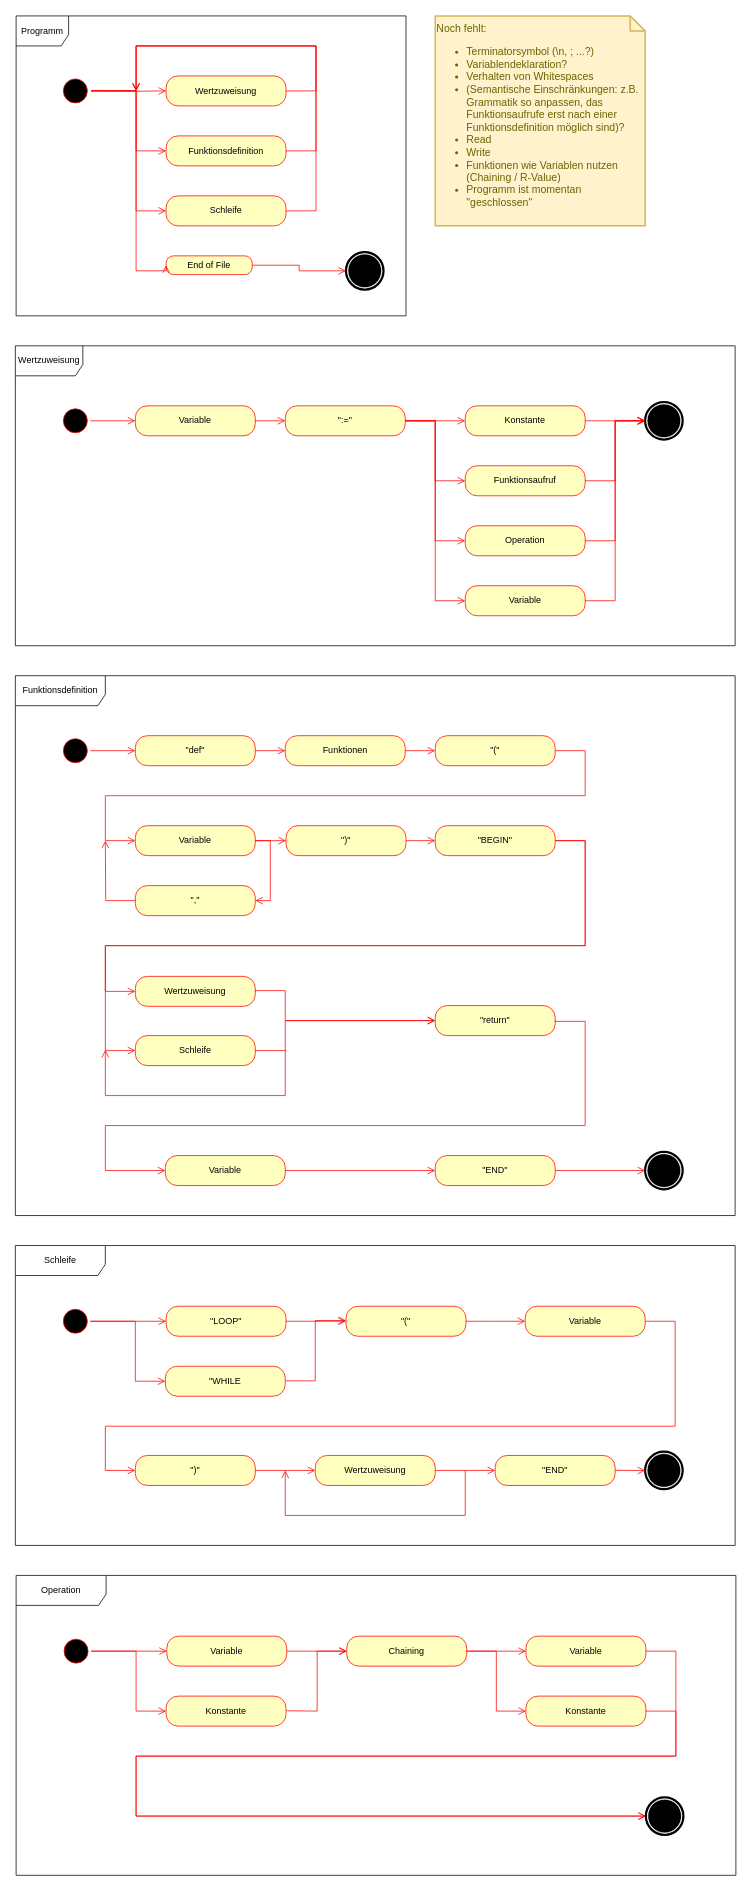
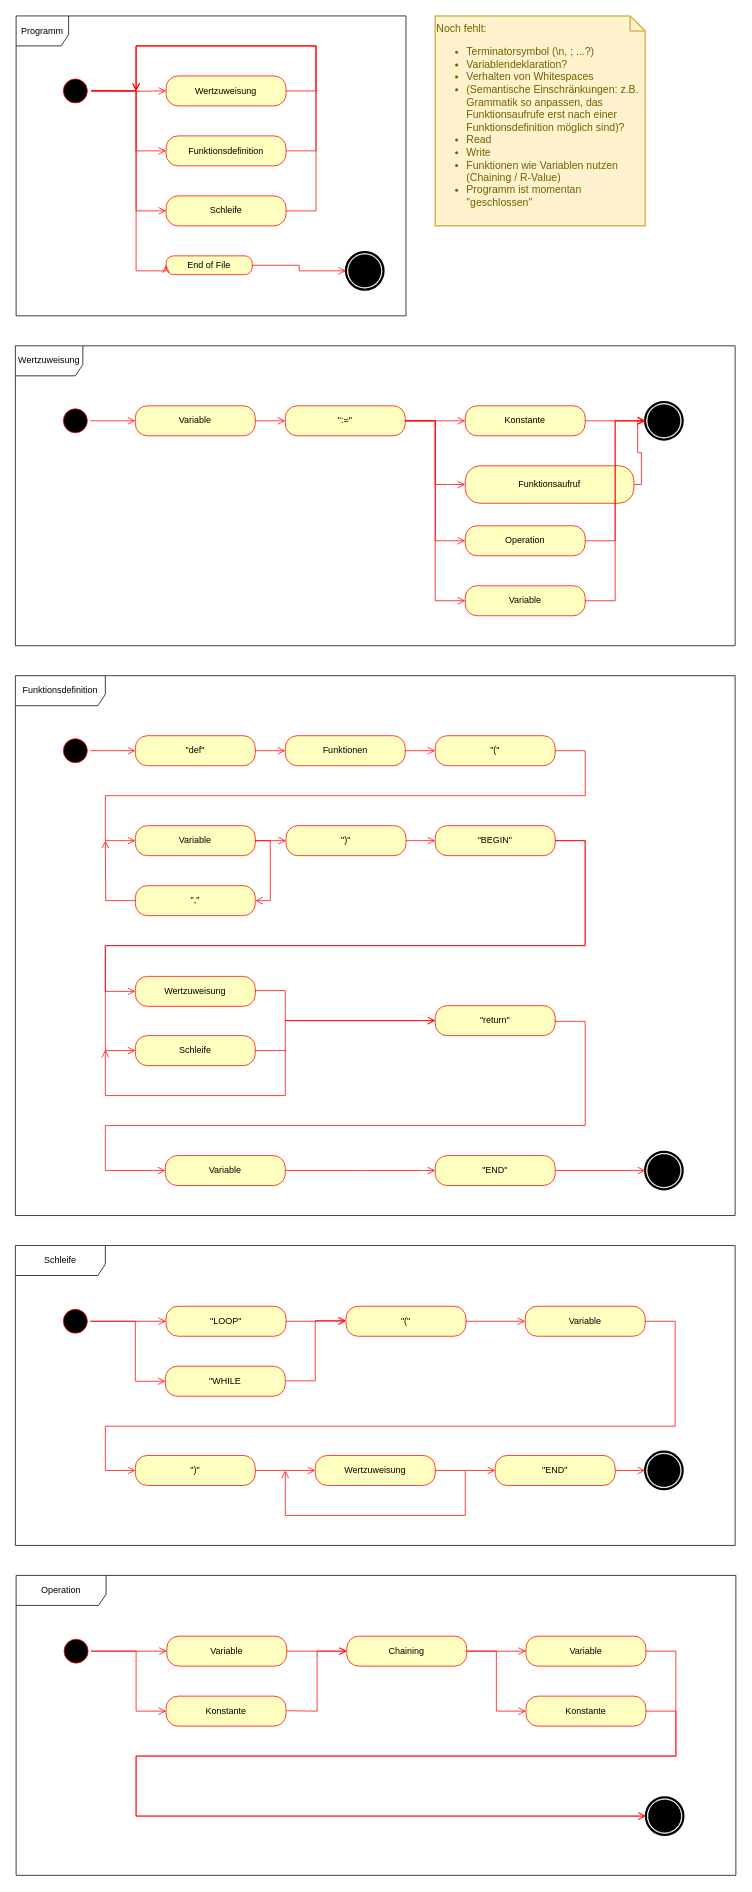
(525, 480) -> (550, 484)
